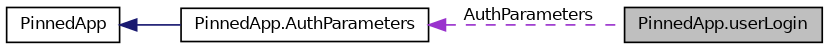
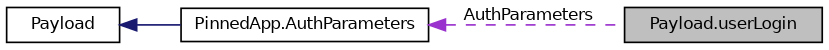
(63, 25) -> (63, 25)
(723, 25) -> (723, 25)
